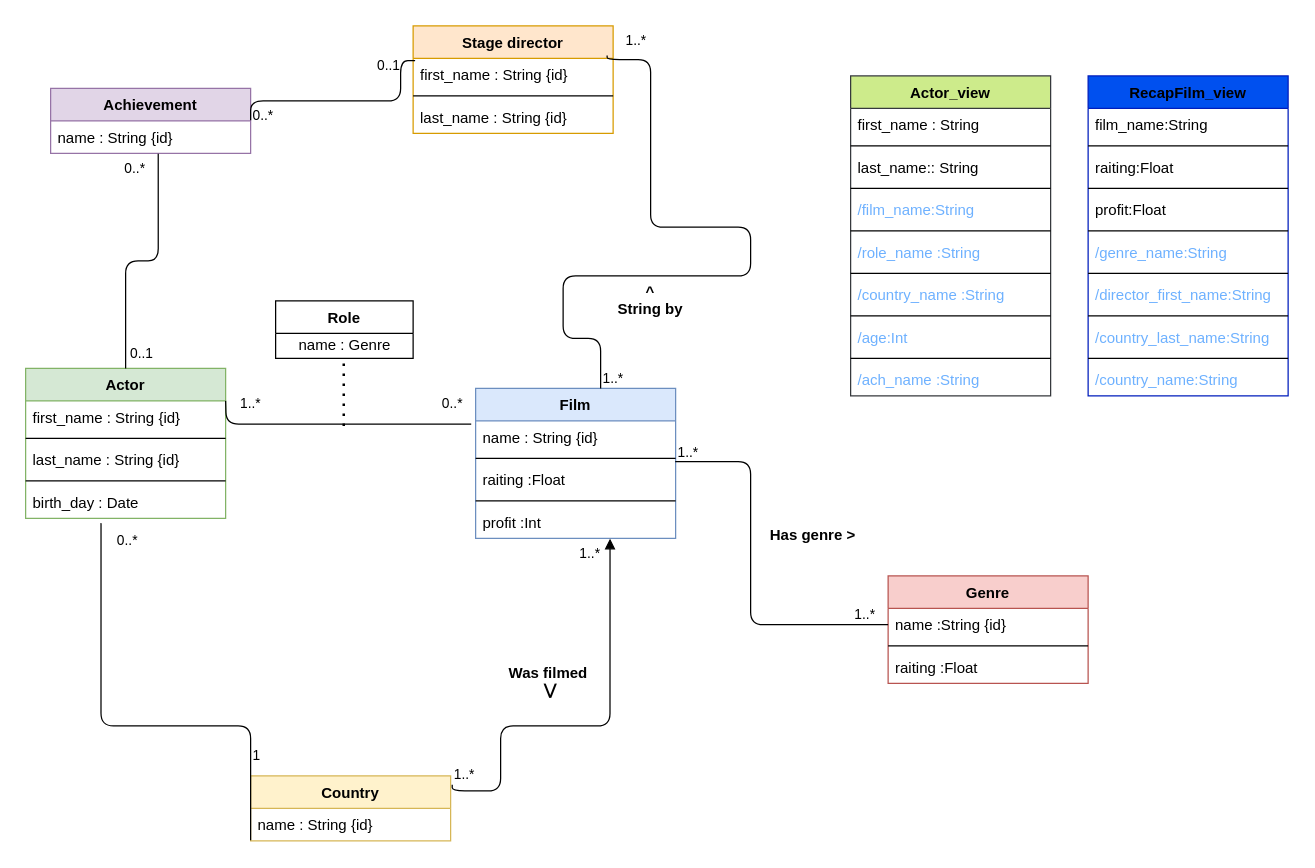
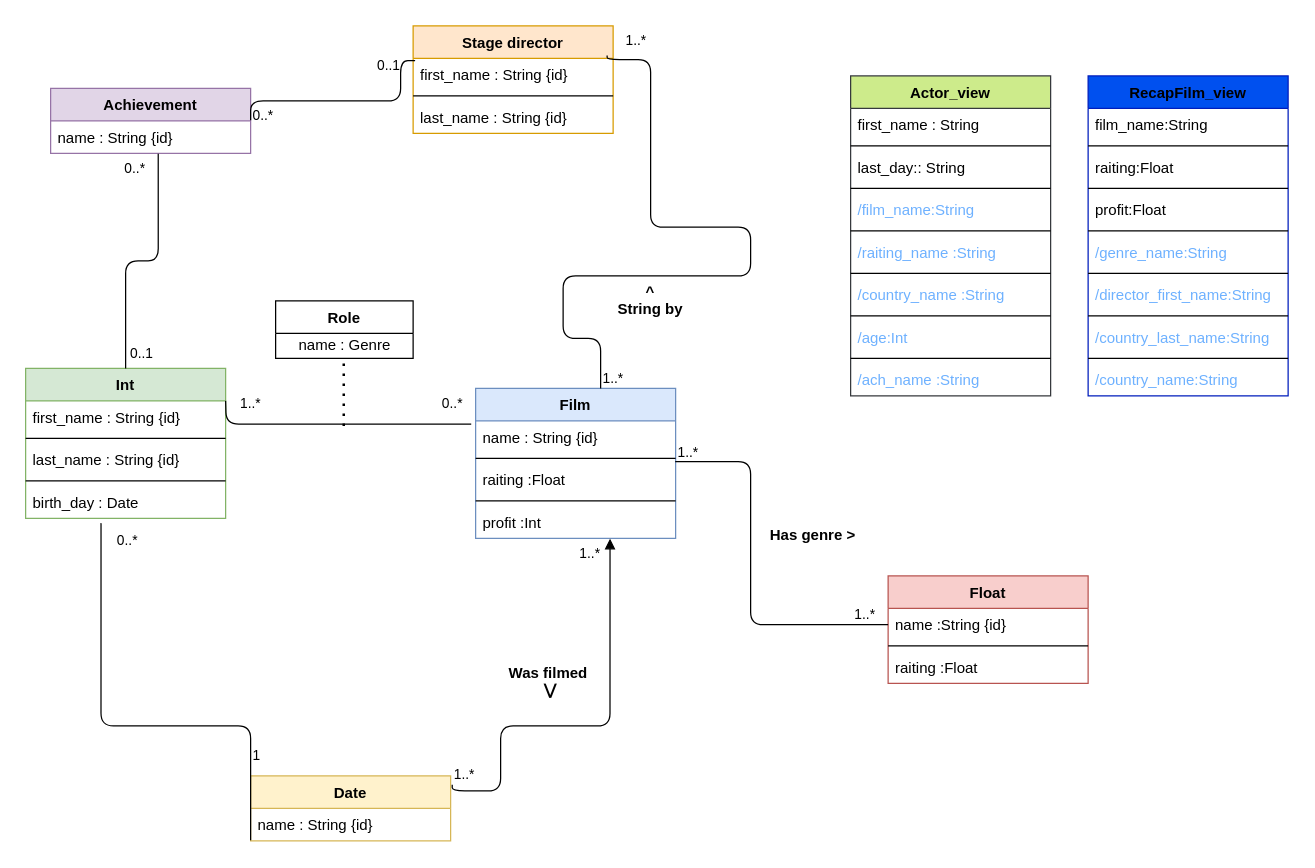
(923, 168) -> (919, 168)
(925, 253) -> (936, 253)
(125, 385) -> (125, 385)
(988, 593) -> (988, 593)
(350, 793) -> (350, 793)
